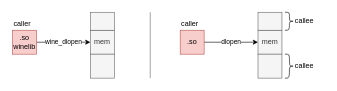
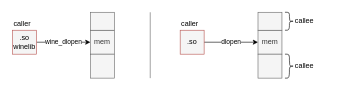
(24, 42) -> (24, 42)
(192, 42) -> (192, 42)
